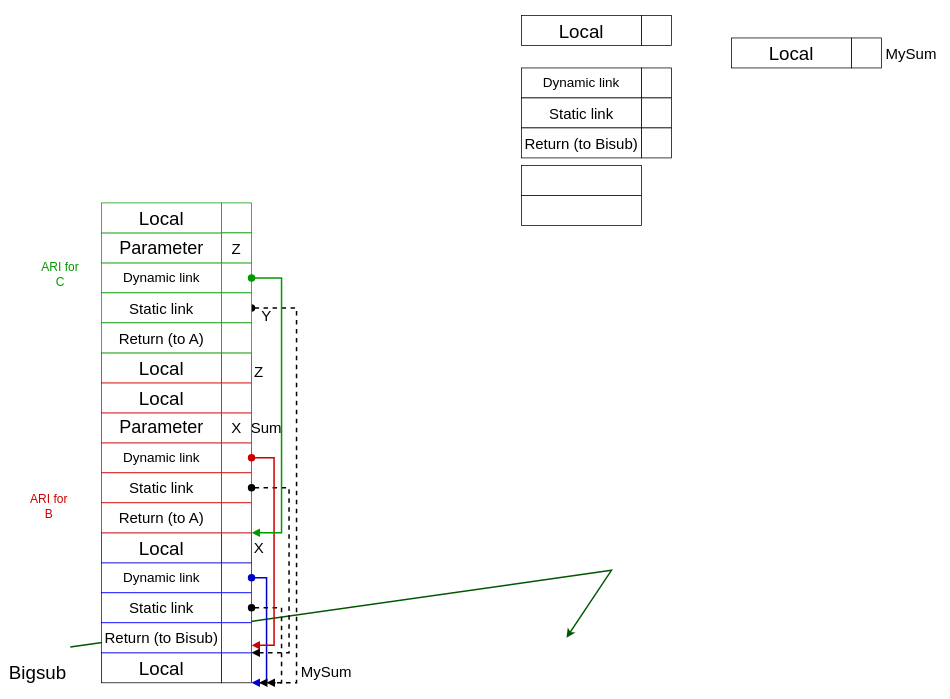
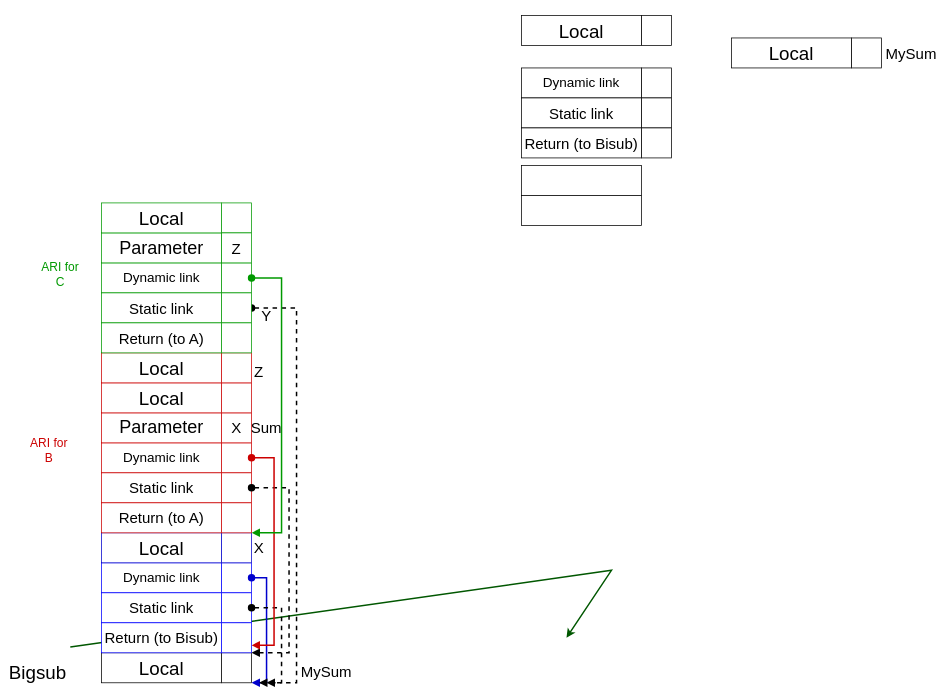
(49, 507) -> (49, 450)
